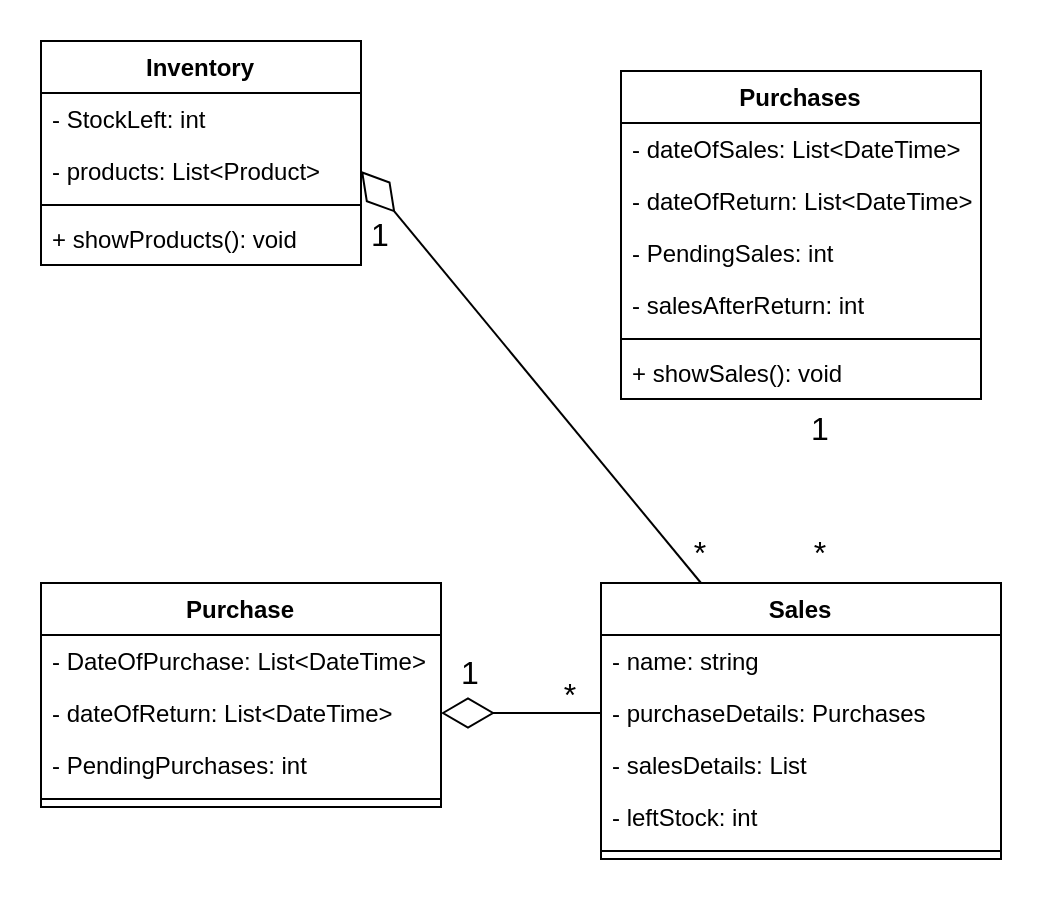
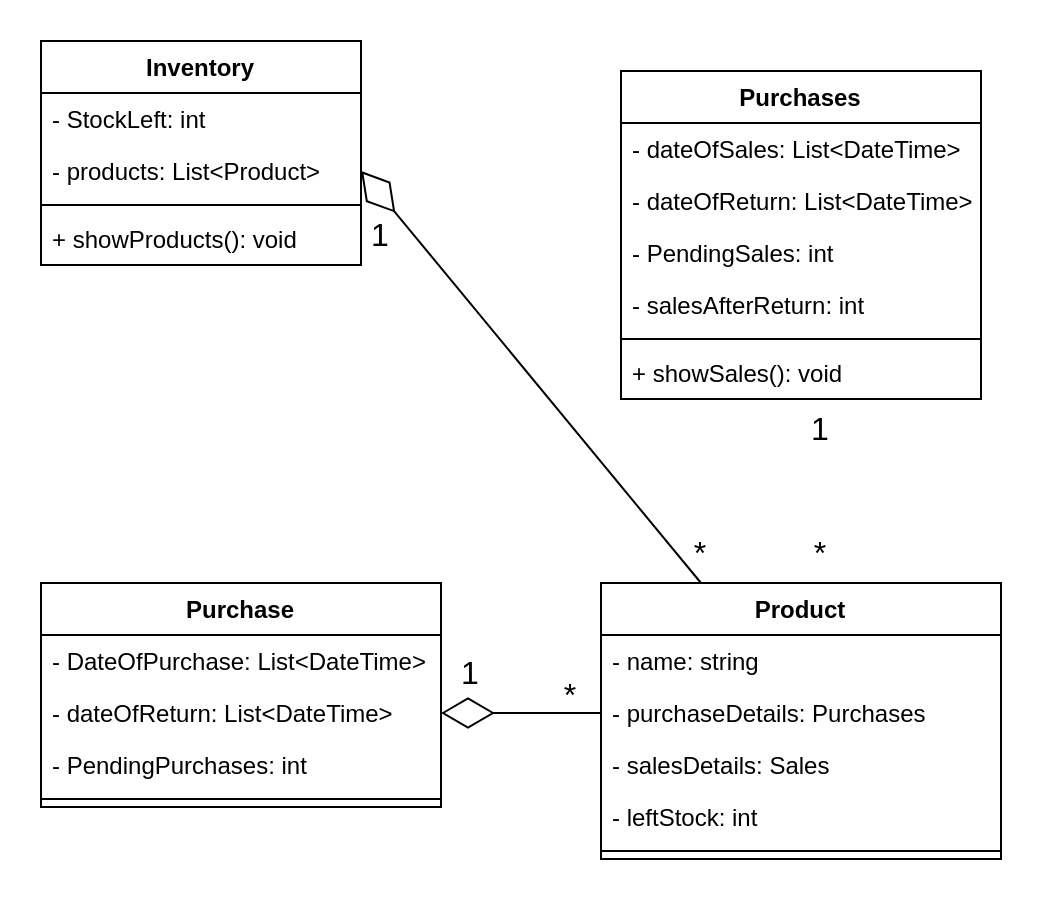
(800, 610) -> (800, 610)
(725, 766) -> (731, 766)
